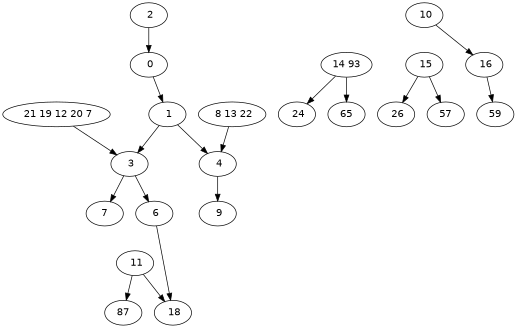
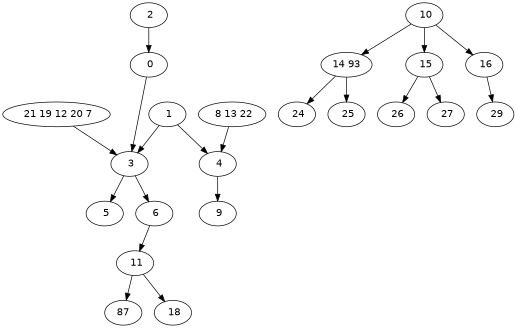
none -> (424, 37)
none -> (389, 38)
(157, 86) -> (140, 111)
(347, 114) -> (347, 114)
(446, 114) -> (446, 114)
(495, 114) -> (495, 114)
(105, 214) -> (105, 214)
(163, 260) -> (146, 235)
